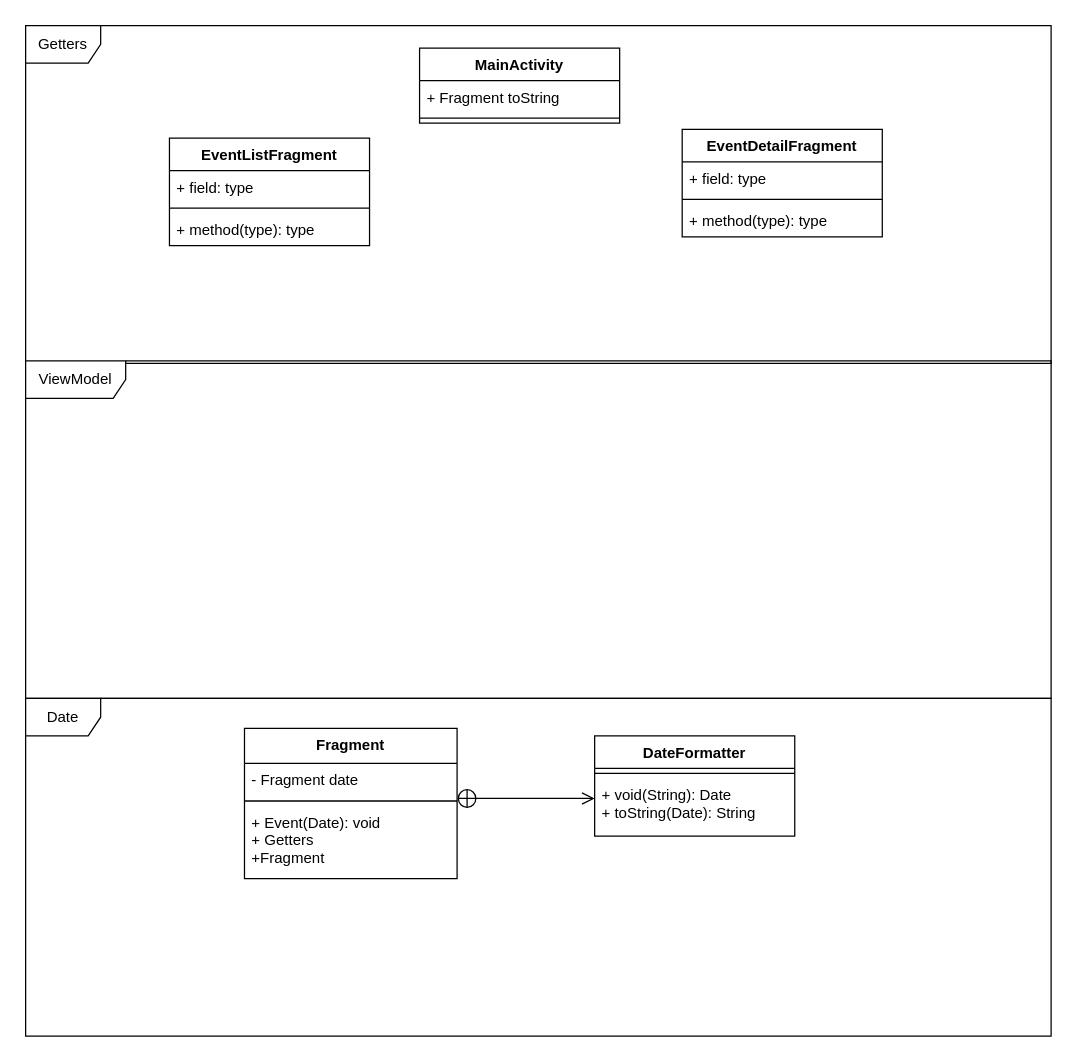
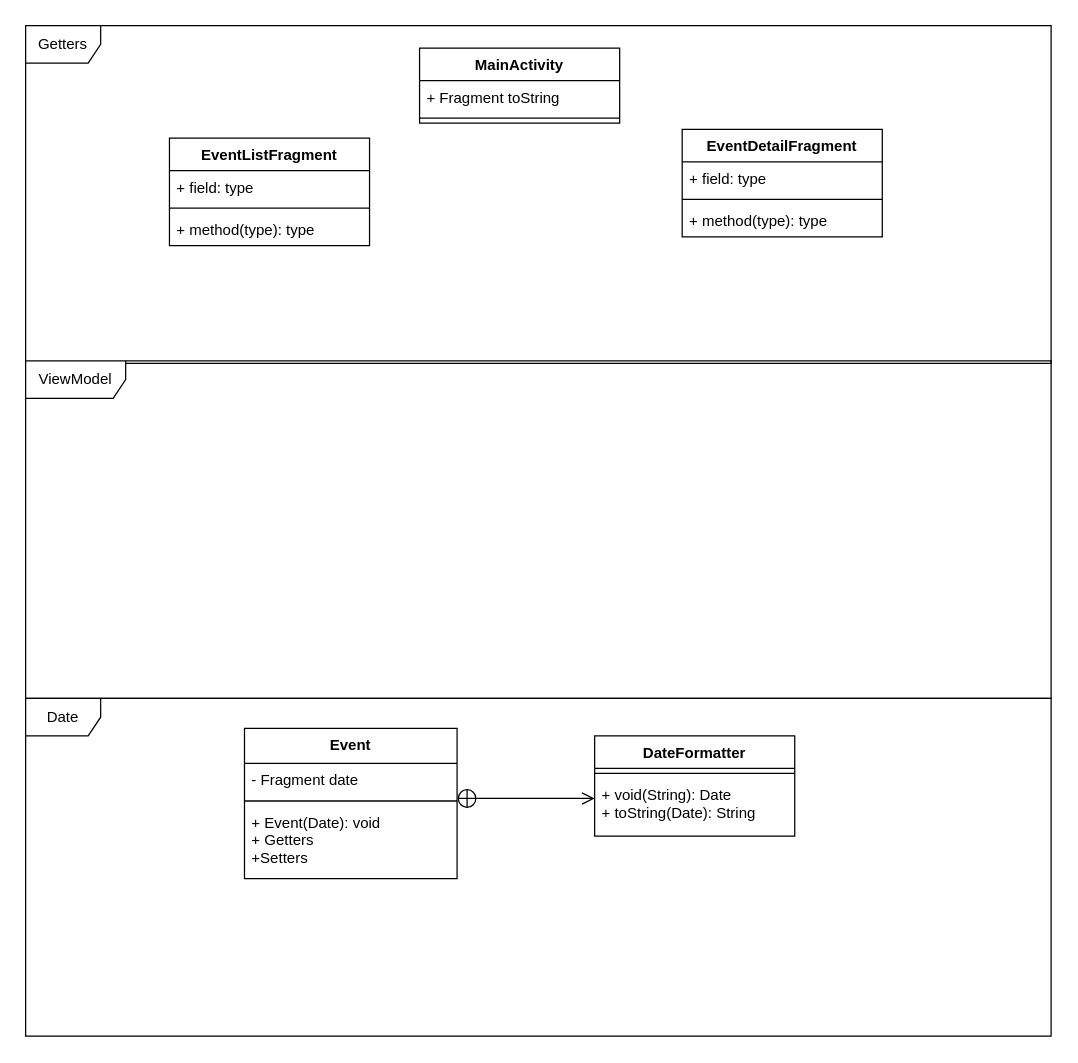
(350, 745) -> (350, 745)
(323, 823) -> (323, 823)
